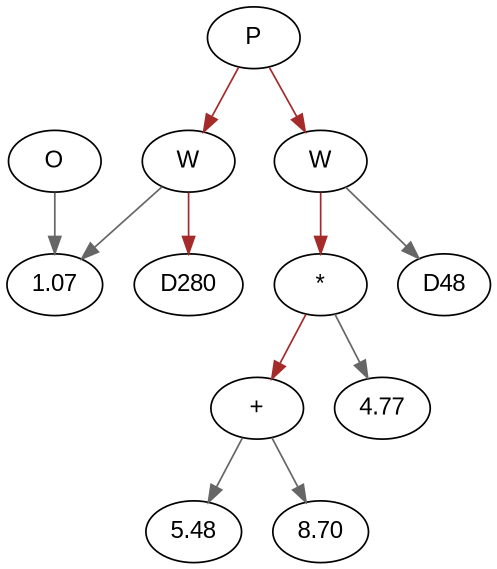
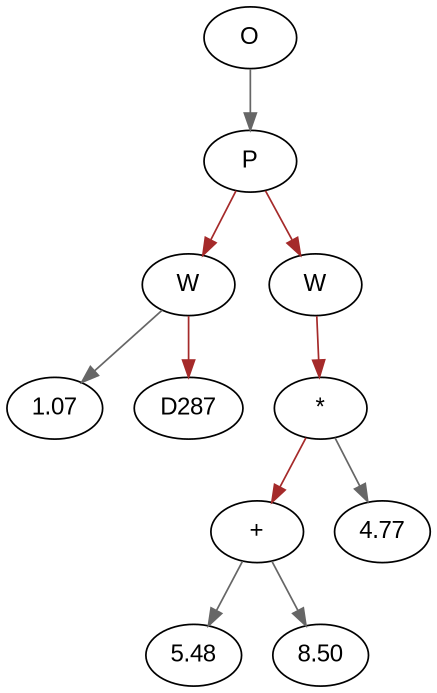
(55, 215) -> (250, 91)
(189, 285) -> (189, 408)
(444, 285) -> none
(321, 532) -> (321, 655)
